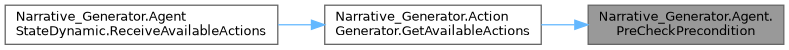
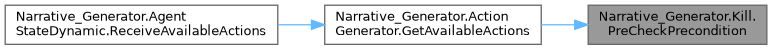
(686, 25) -> (678, 25)
